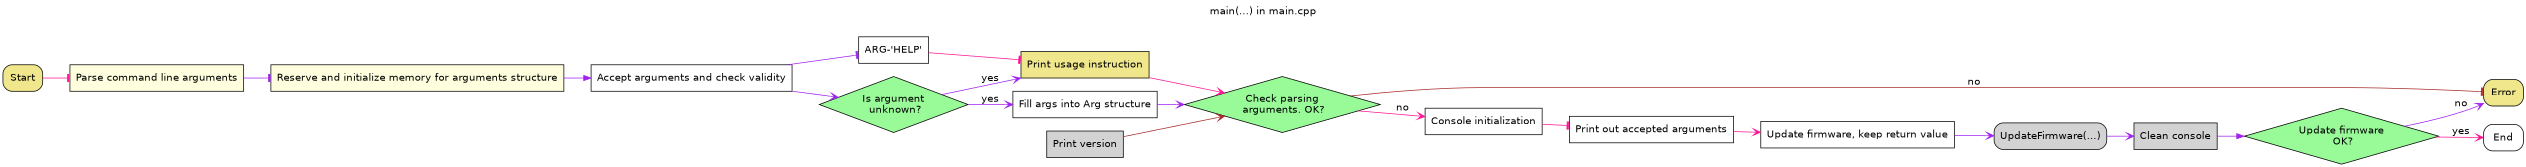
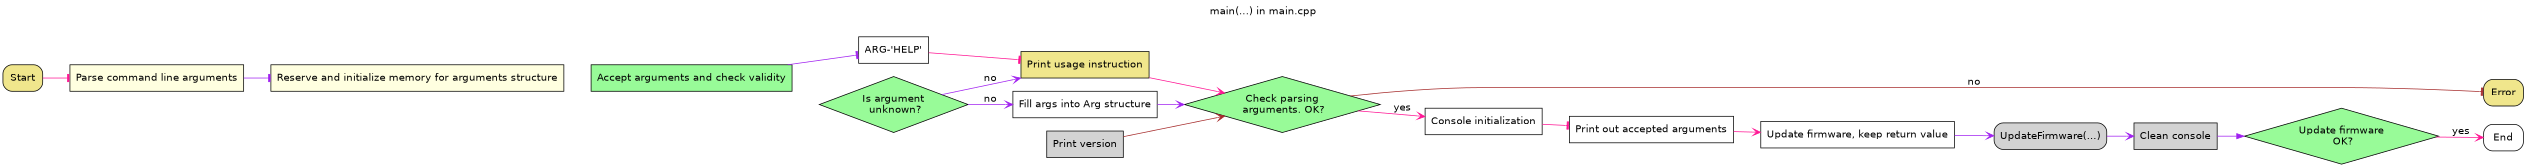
(574, 78) -> none
(692, 78) -> (692, 78)
(990, 78) -> (990, 78)
(812, 94) -> none
(990, 99) -> (990, 99)
(1403, 108) -> (1403, 108)
(2441, 118) -> none
